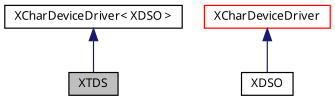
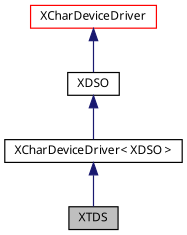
none -> (93, 124)
